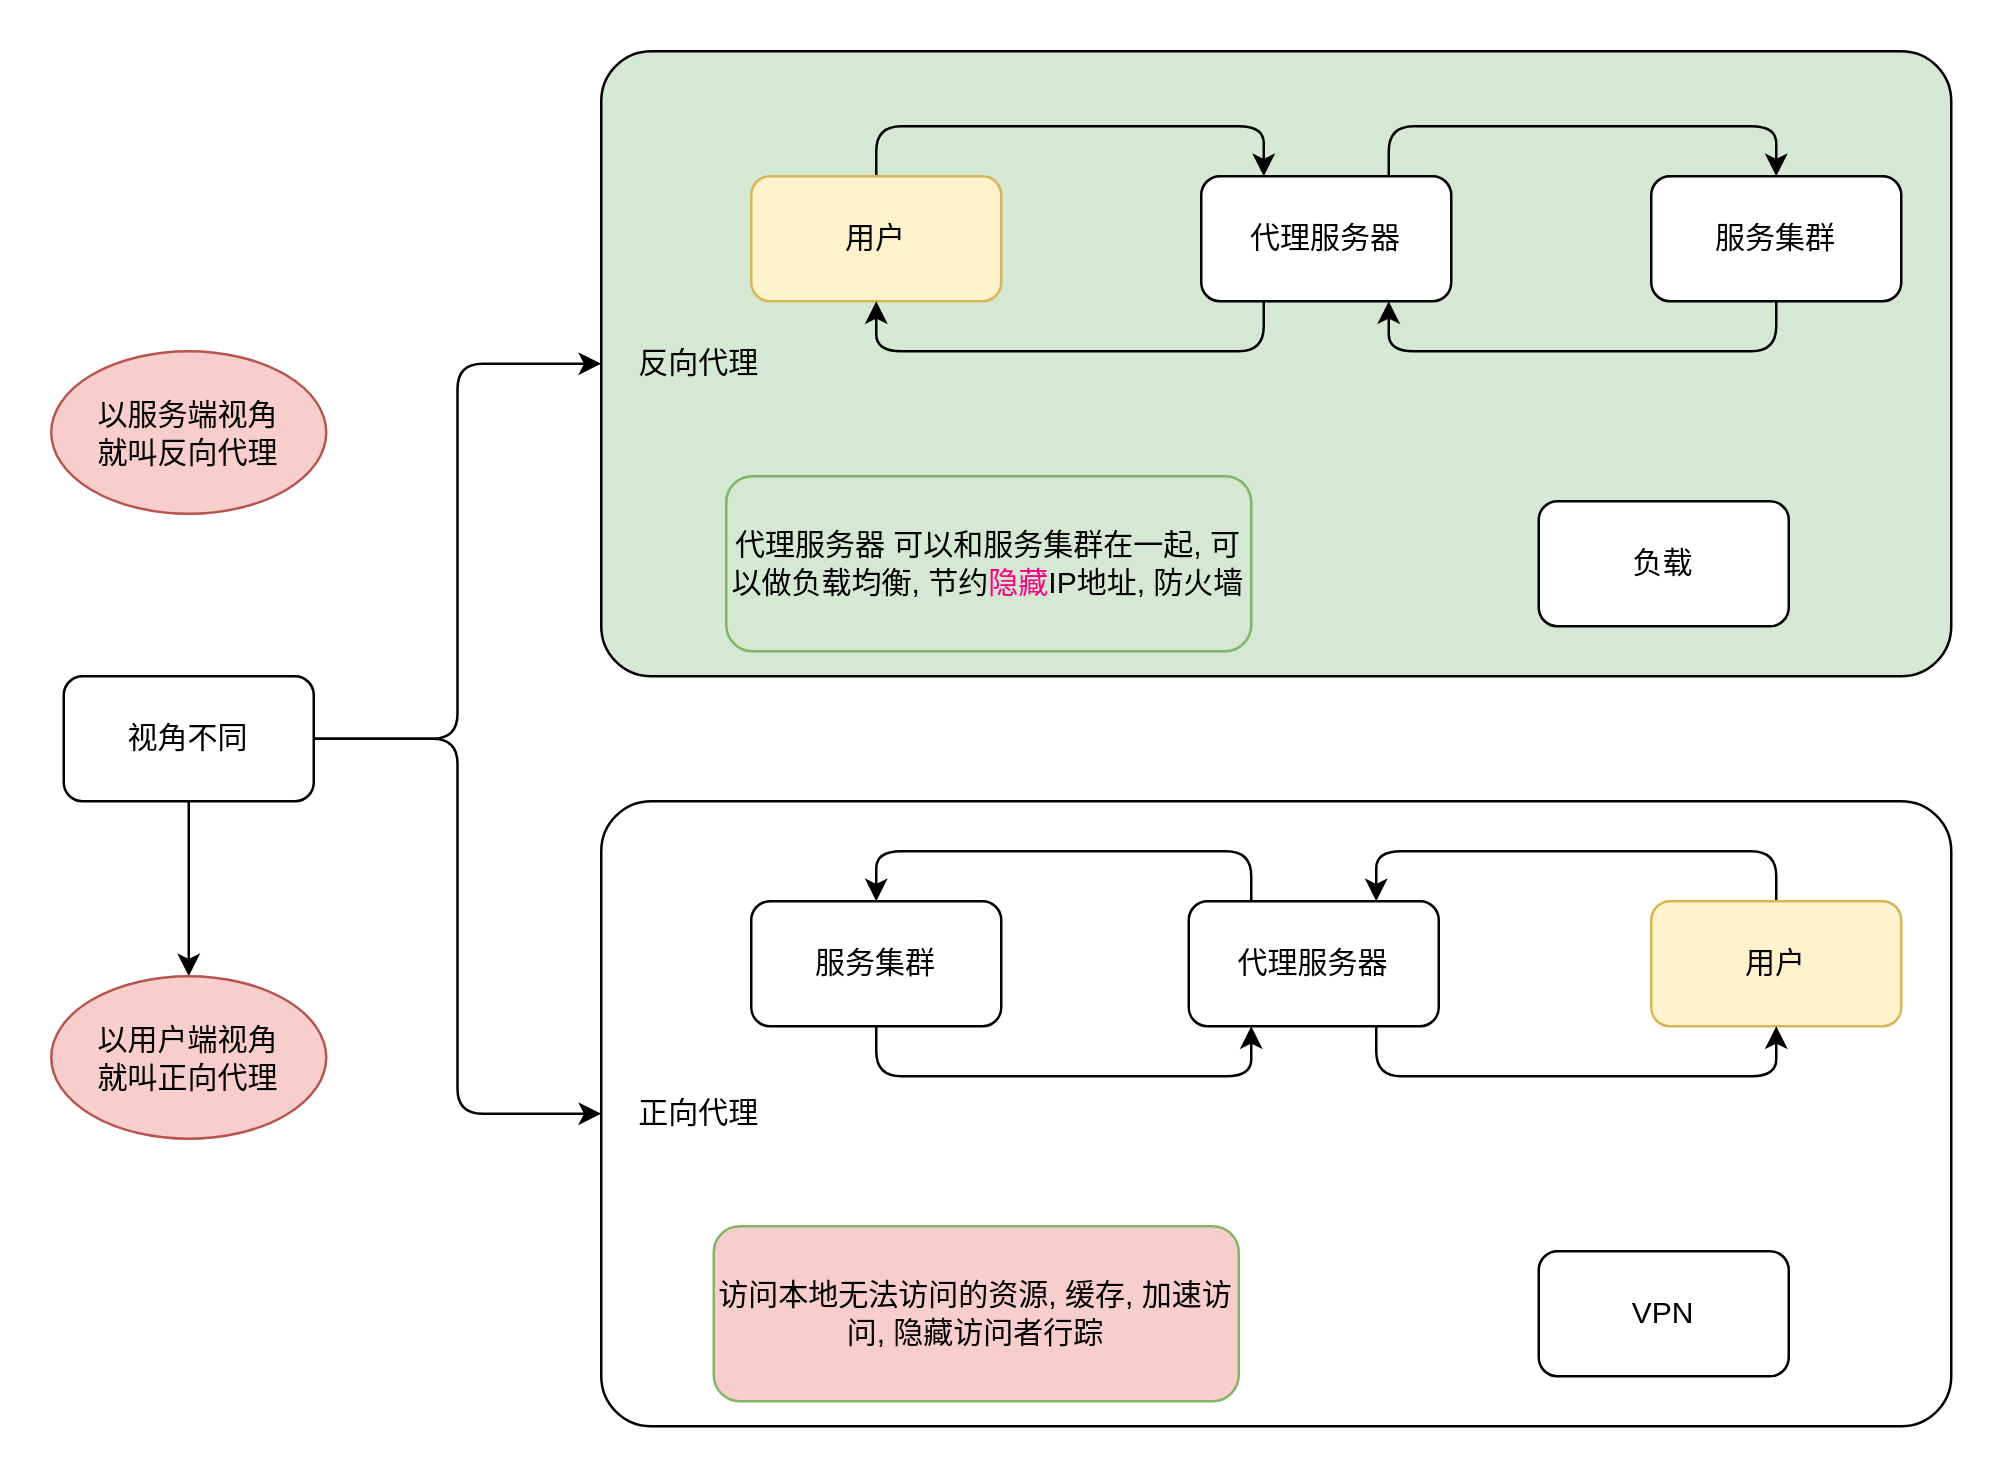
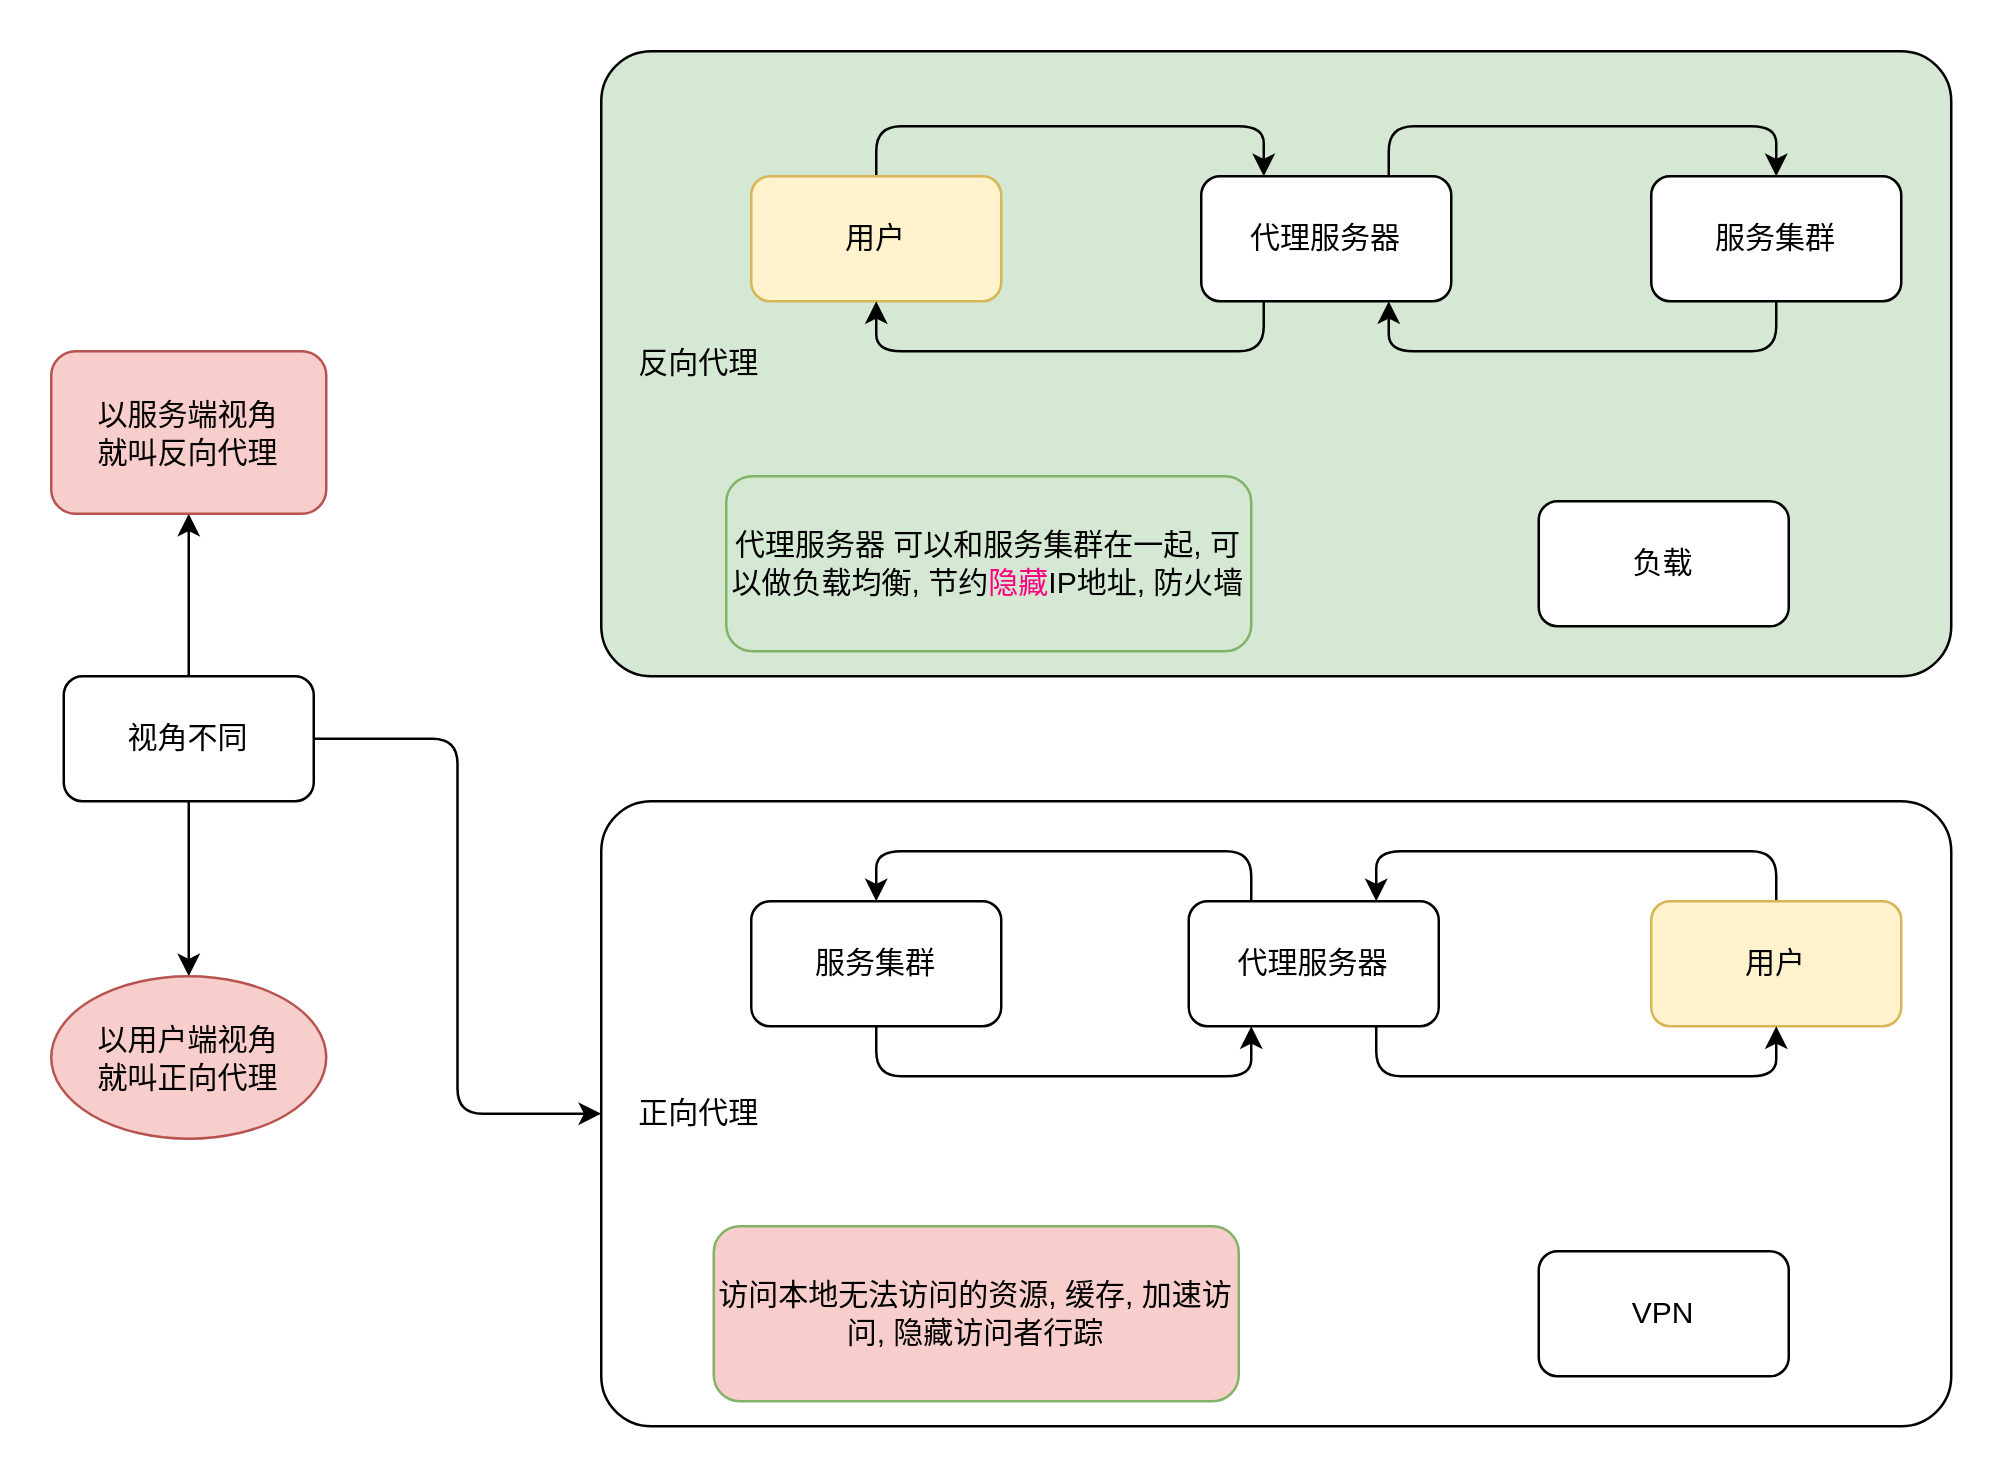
(189, 433) -> (189, 433)
(458, 495) -> (189, 603)
